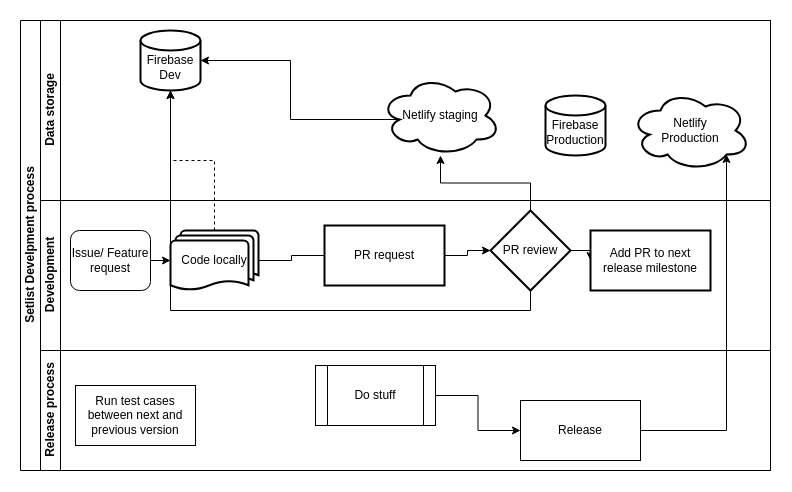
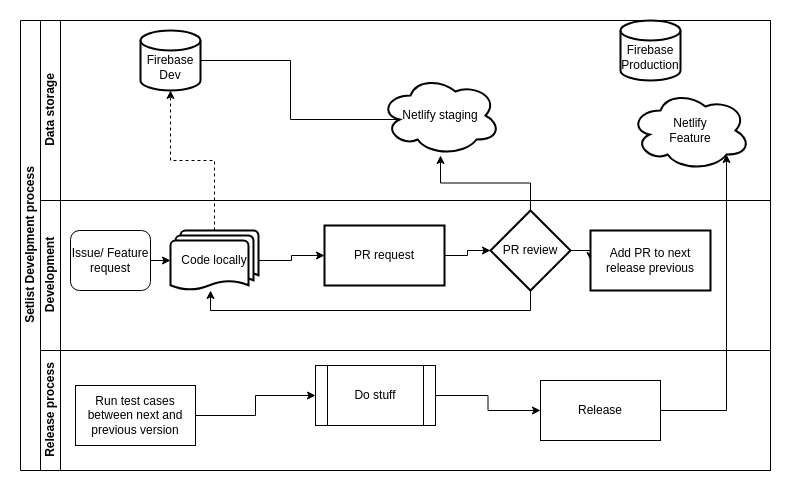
(208, 61) -> (206, 61)
(576, 126) -> (651, 51)
(691, 131) -> (691, 131)
(171, 203) -> (211, 305)
(318, 256) -> (316, 256)
(651, 261) -> (651, 261)
none -> (256, 410)
(581, 431) -> (601, 411)
